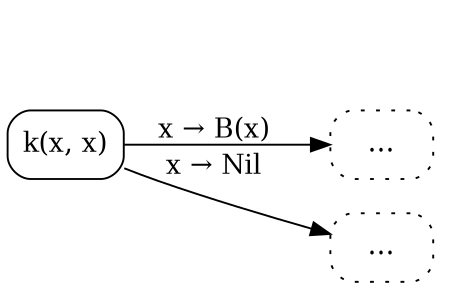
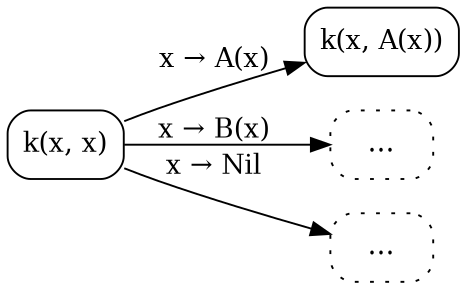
none -> (382, 42)
